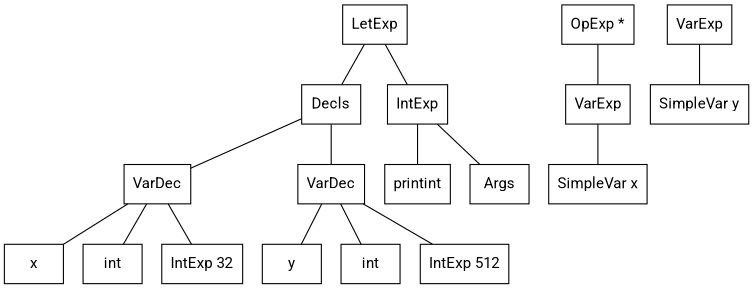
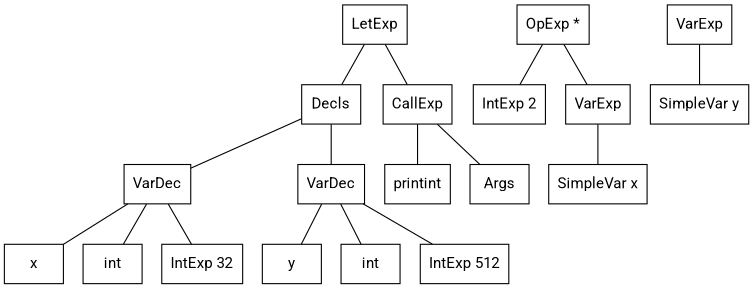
(418, 104) -> (418, 104)
none -> (509, 104)
